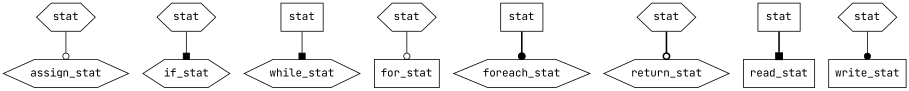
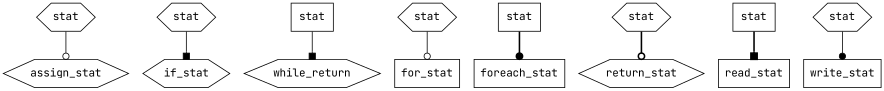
(302, 74) -> (312, 74)
(522, 74) -> (519, 74)
